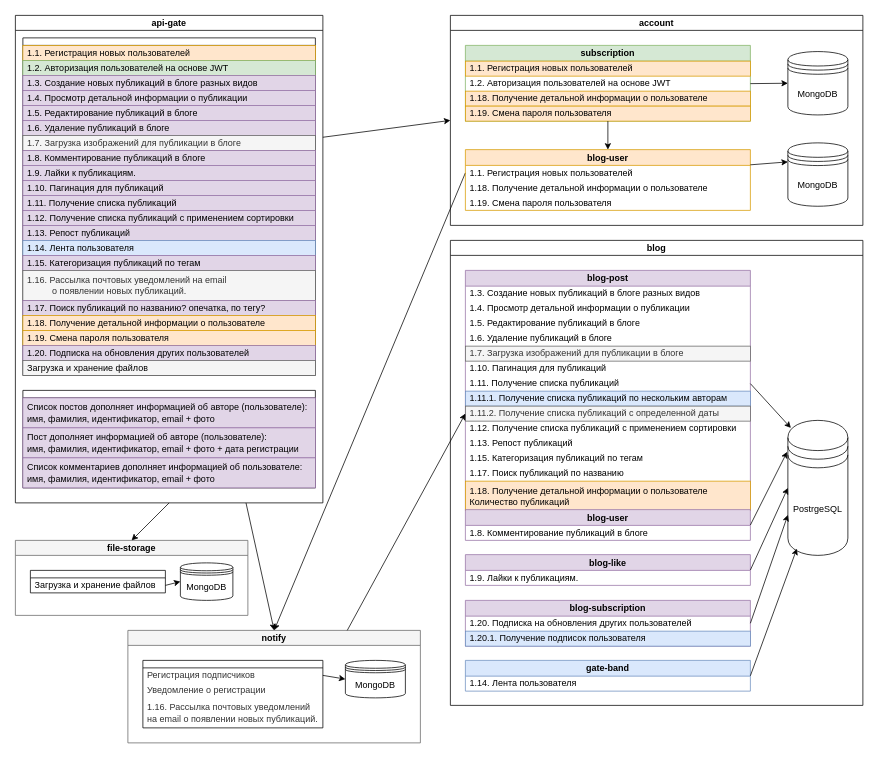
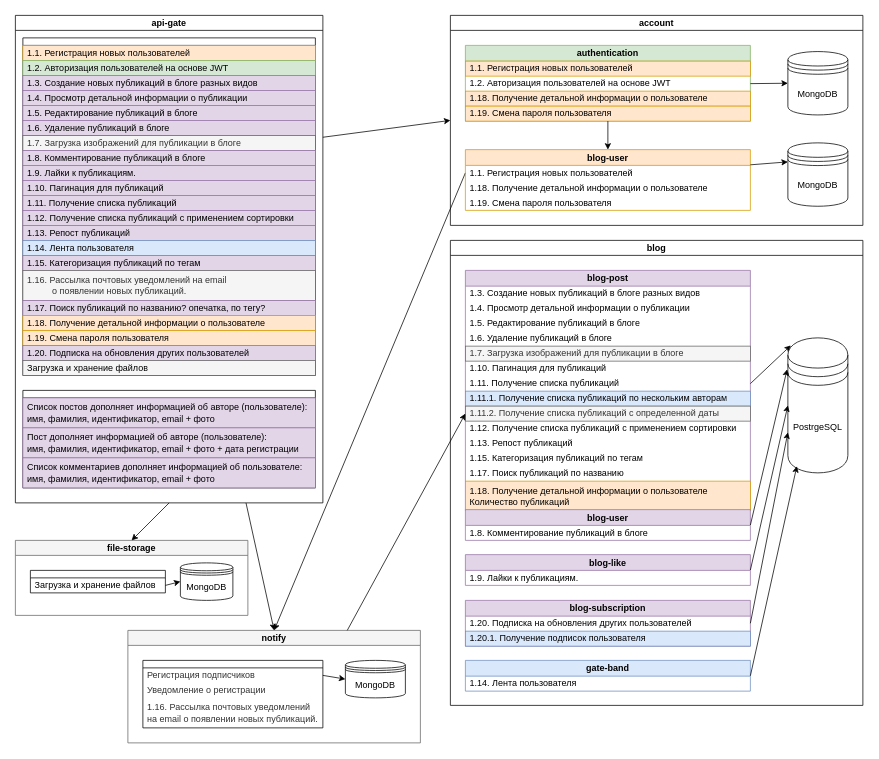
(608, 54) -> (608, 54)
(818, 488) -> (818, 405)
